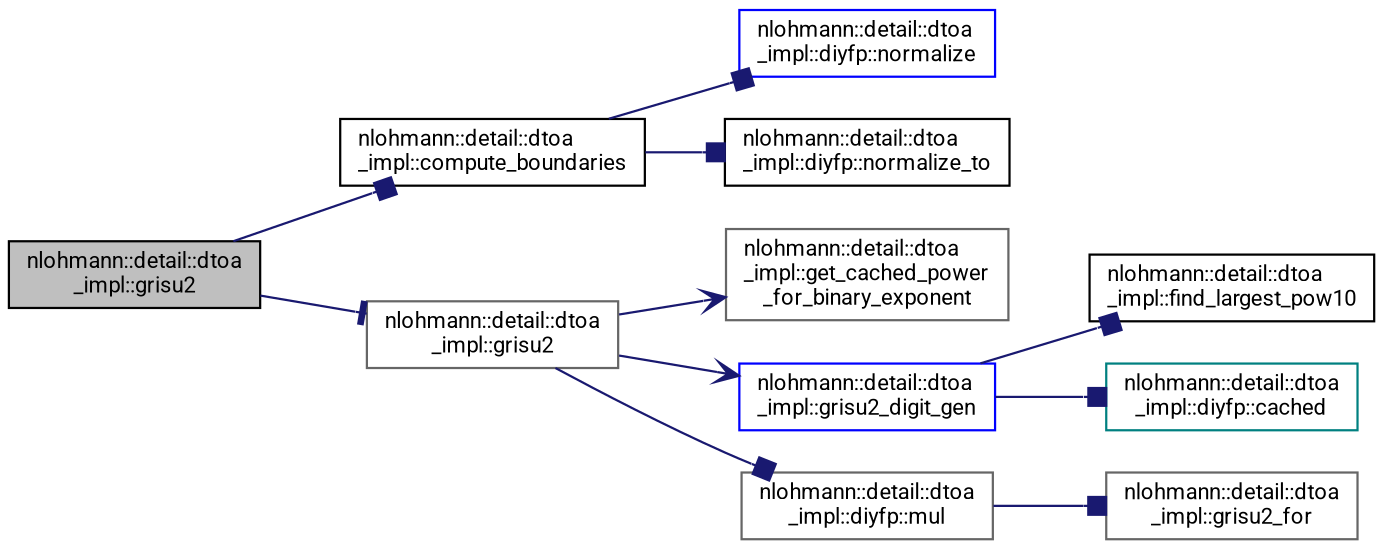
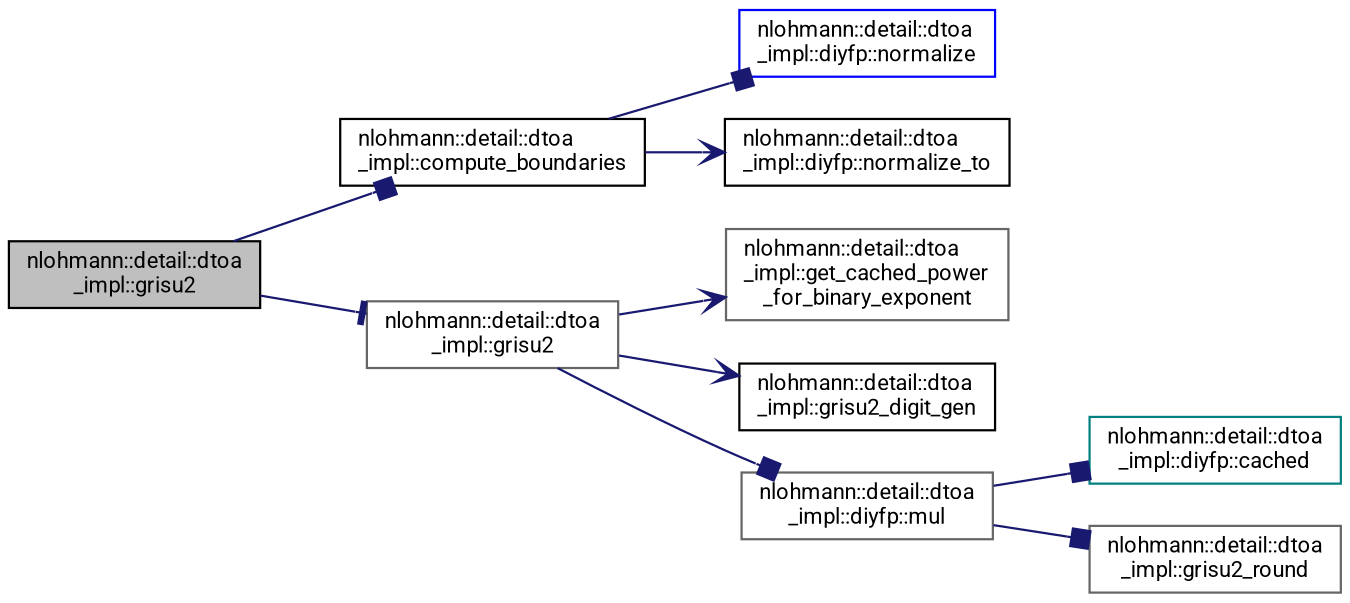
(674, 152) -> (674, 152)
(1232, 288) -> none
(867, 397) -> (867, 397)
(1039, 397) -> (1030, 480)
(1232, 506) -> (1215, 559)
